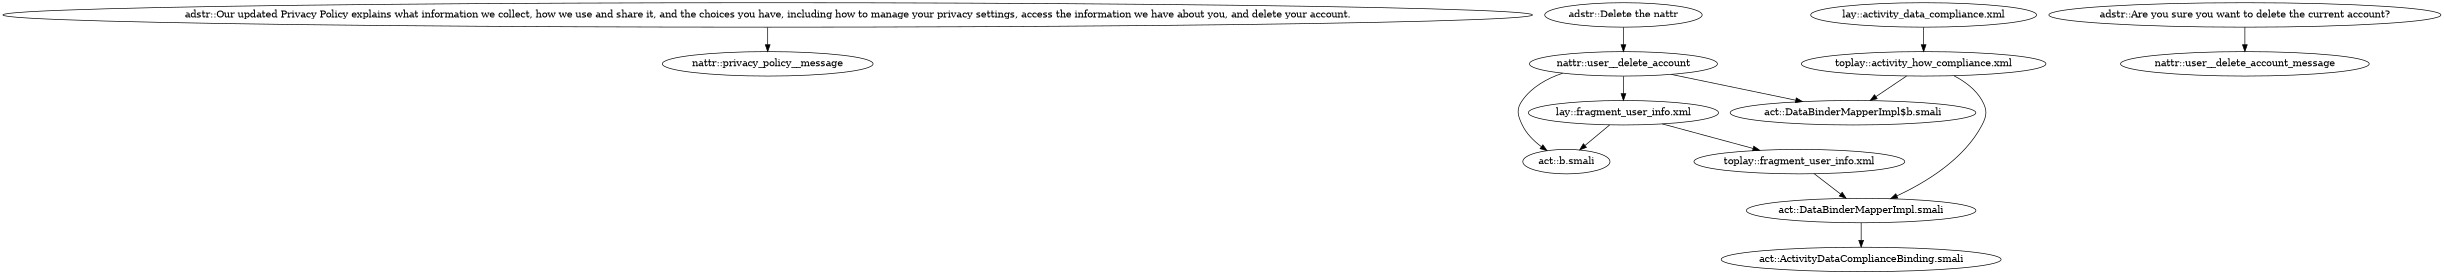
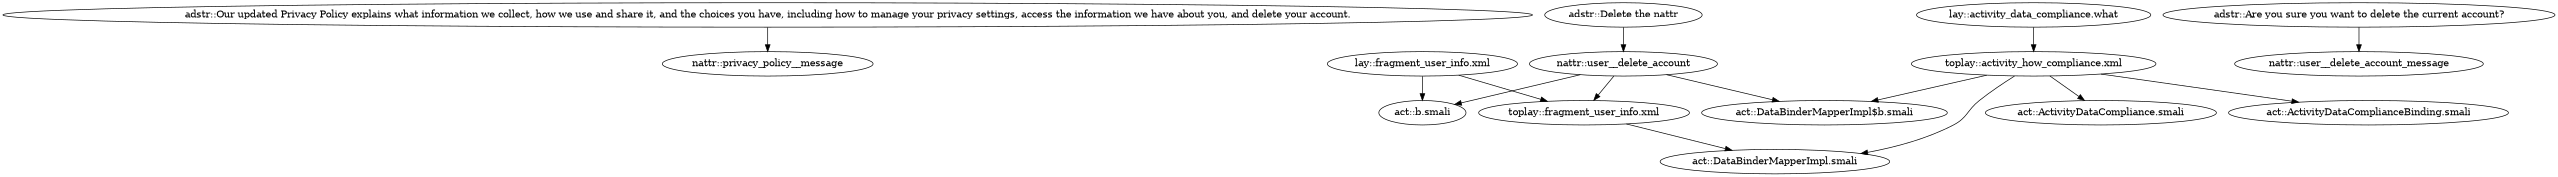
(1924, 15) -> (2034, 15)
(1623, 85) -> (1606, 86)
none -> (2101, 113)
(1861, 232) -> (2196, 88)
